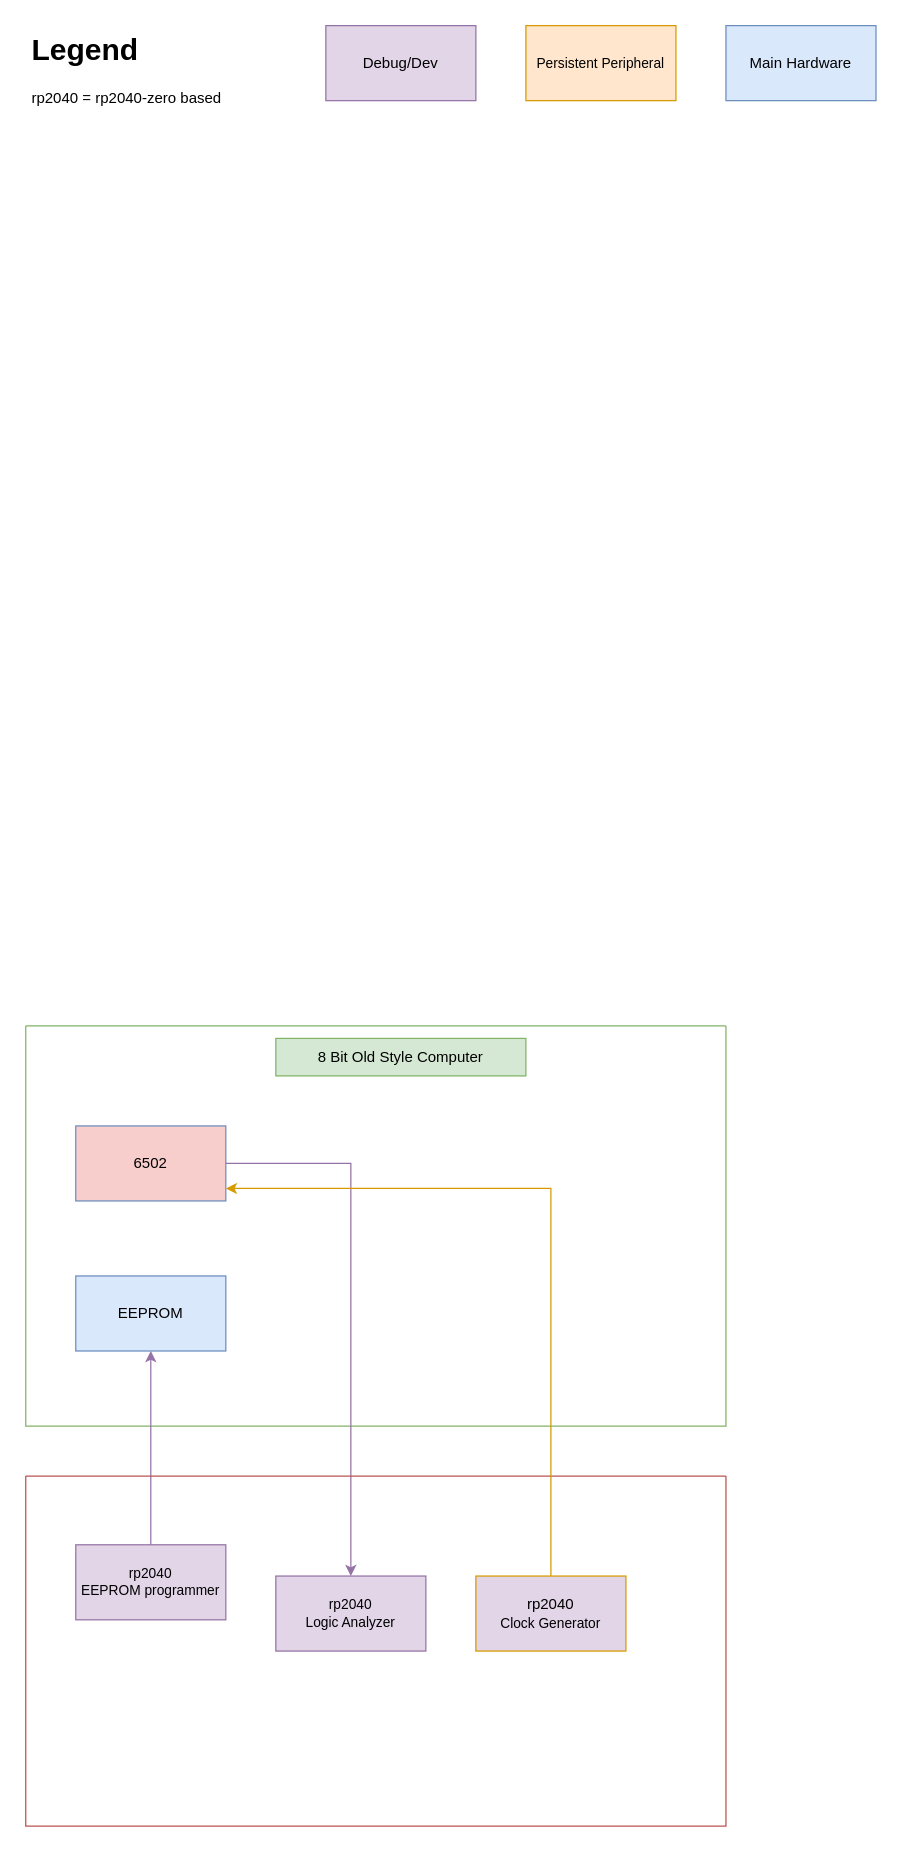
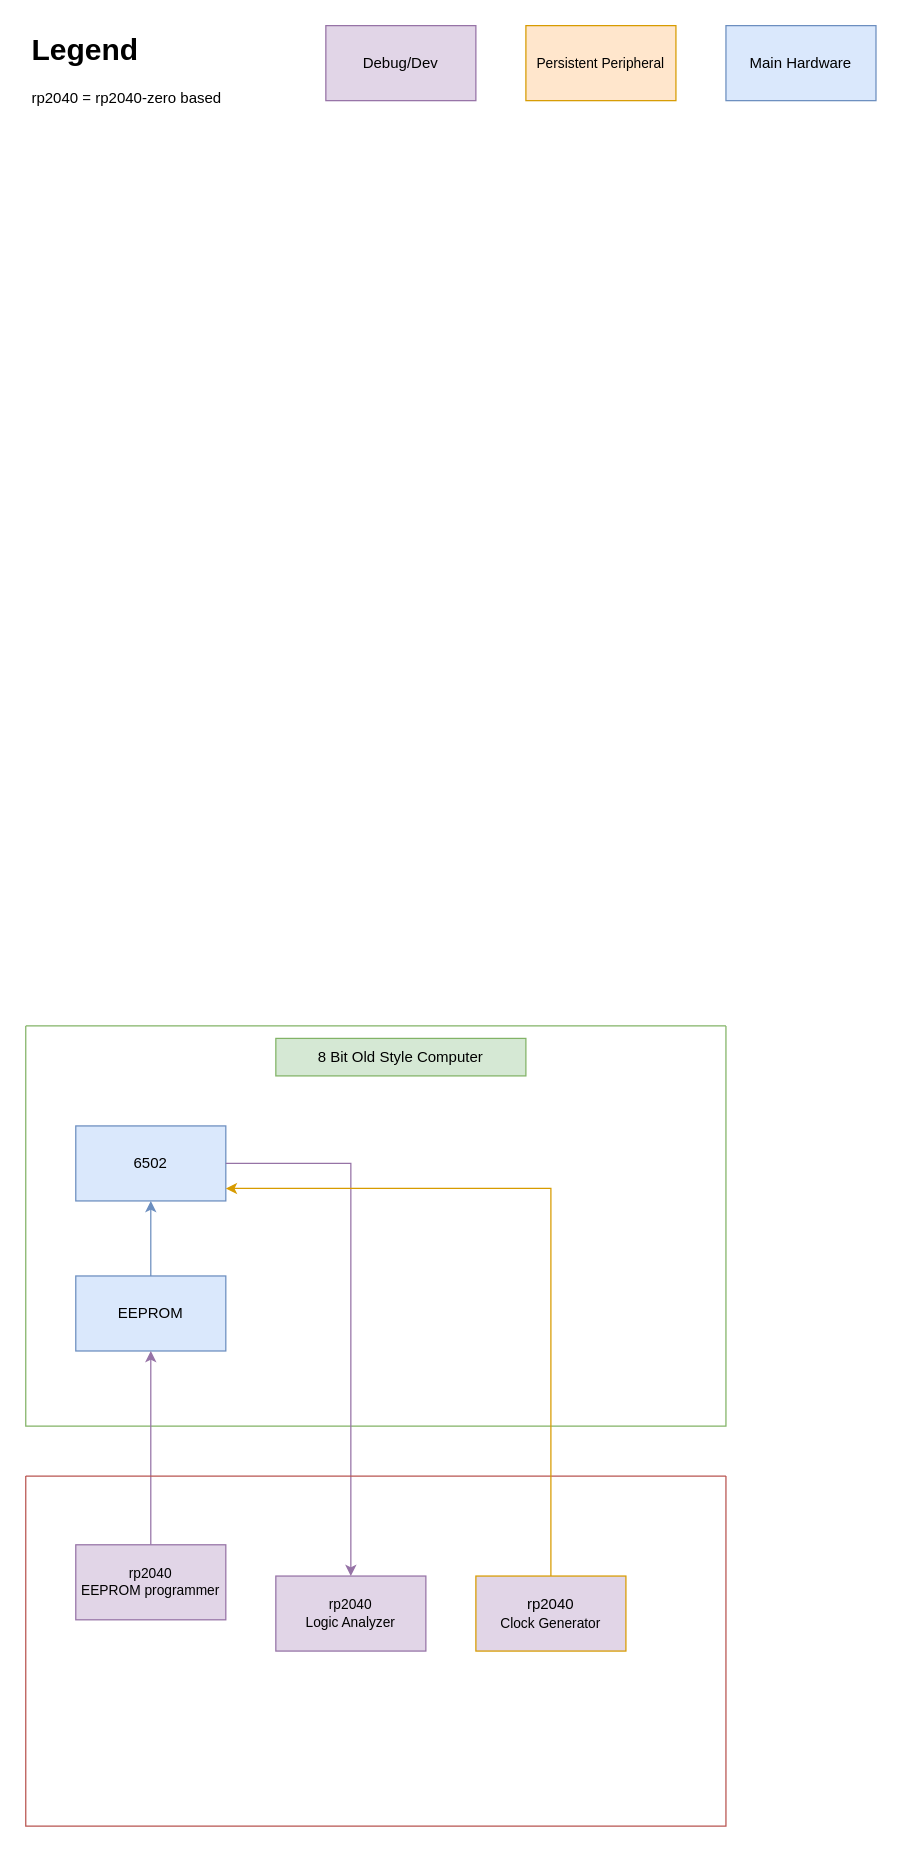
(151, 1163) -> (151, 1163)
none -> (151, 1243)
